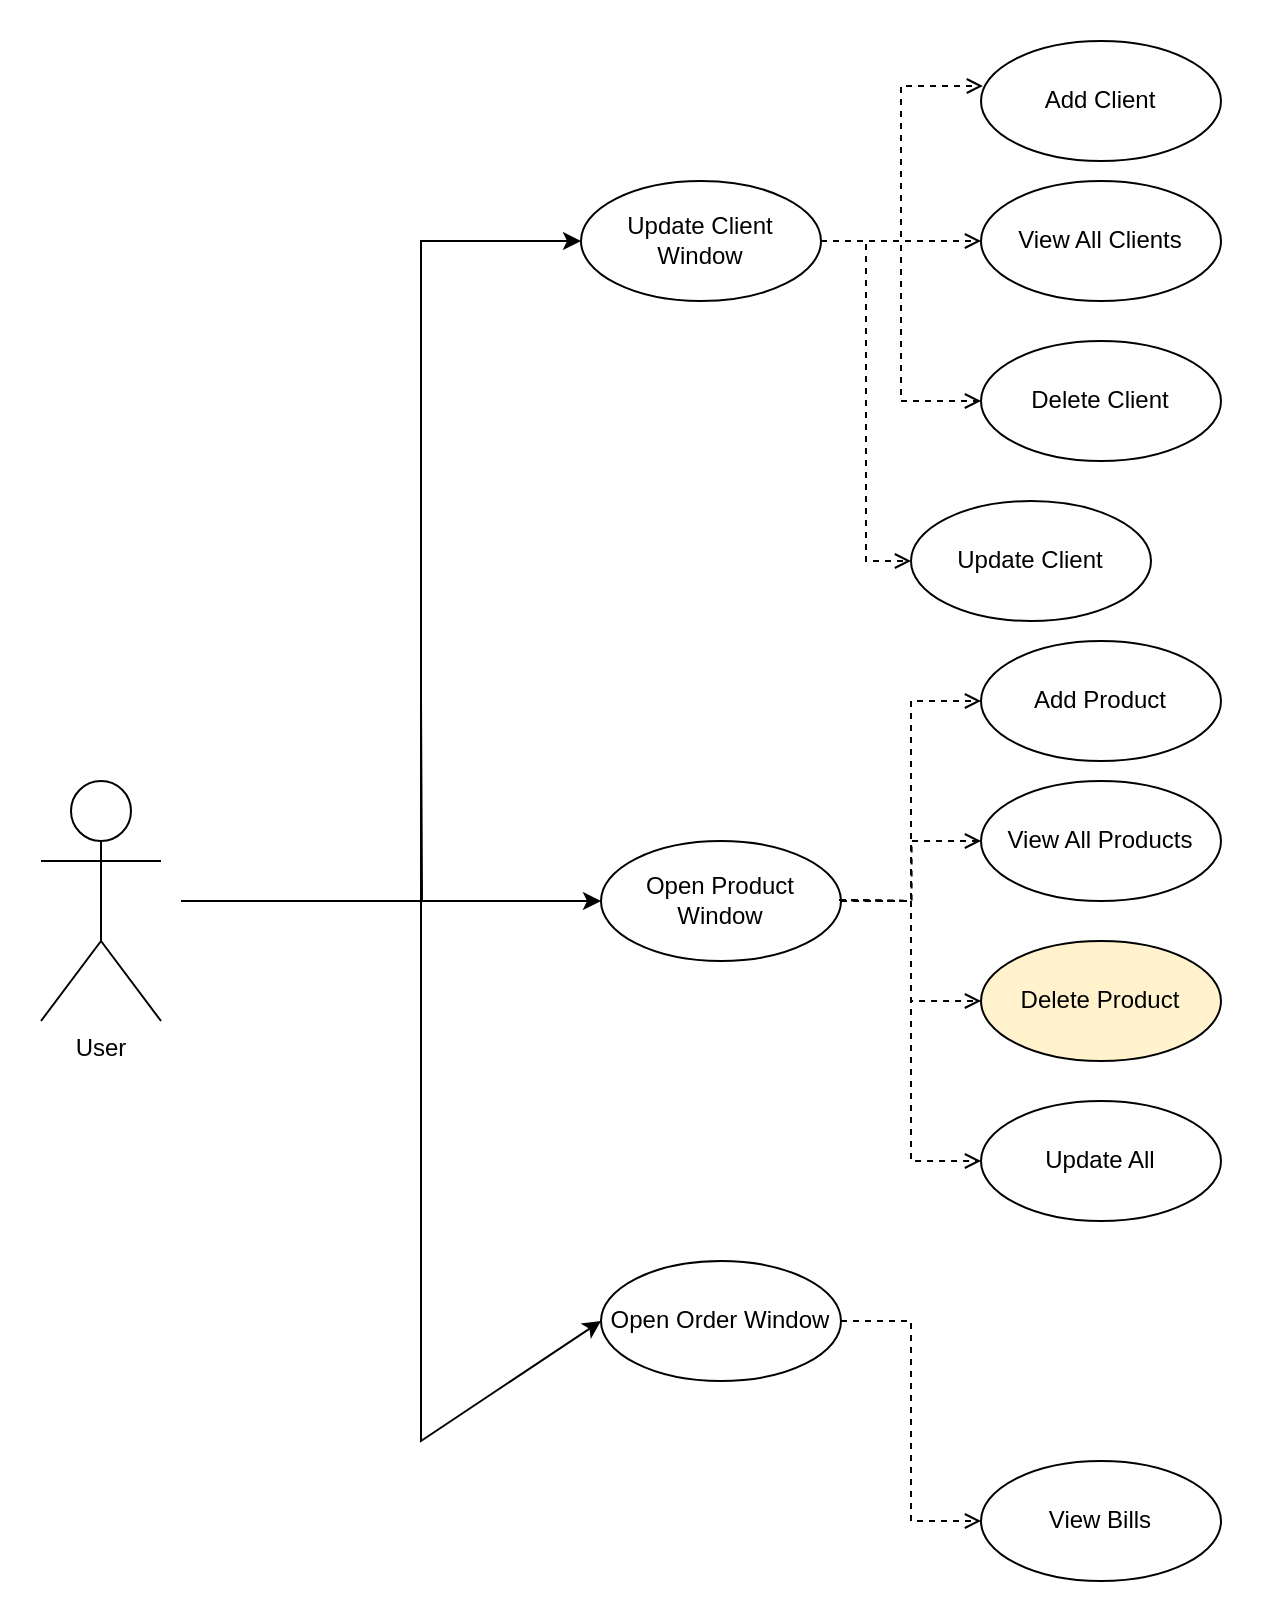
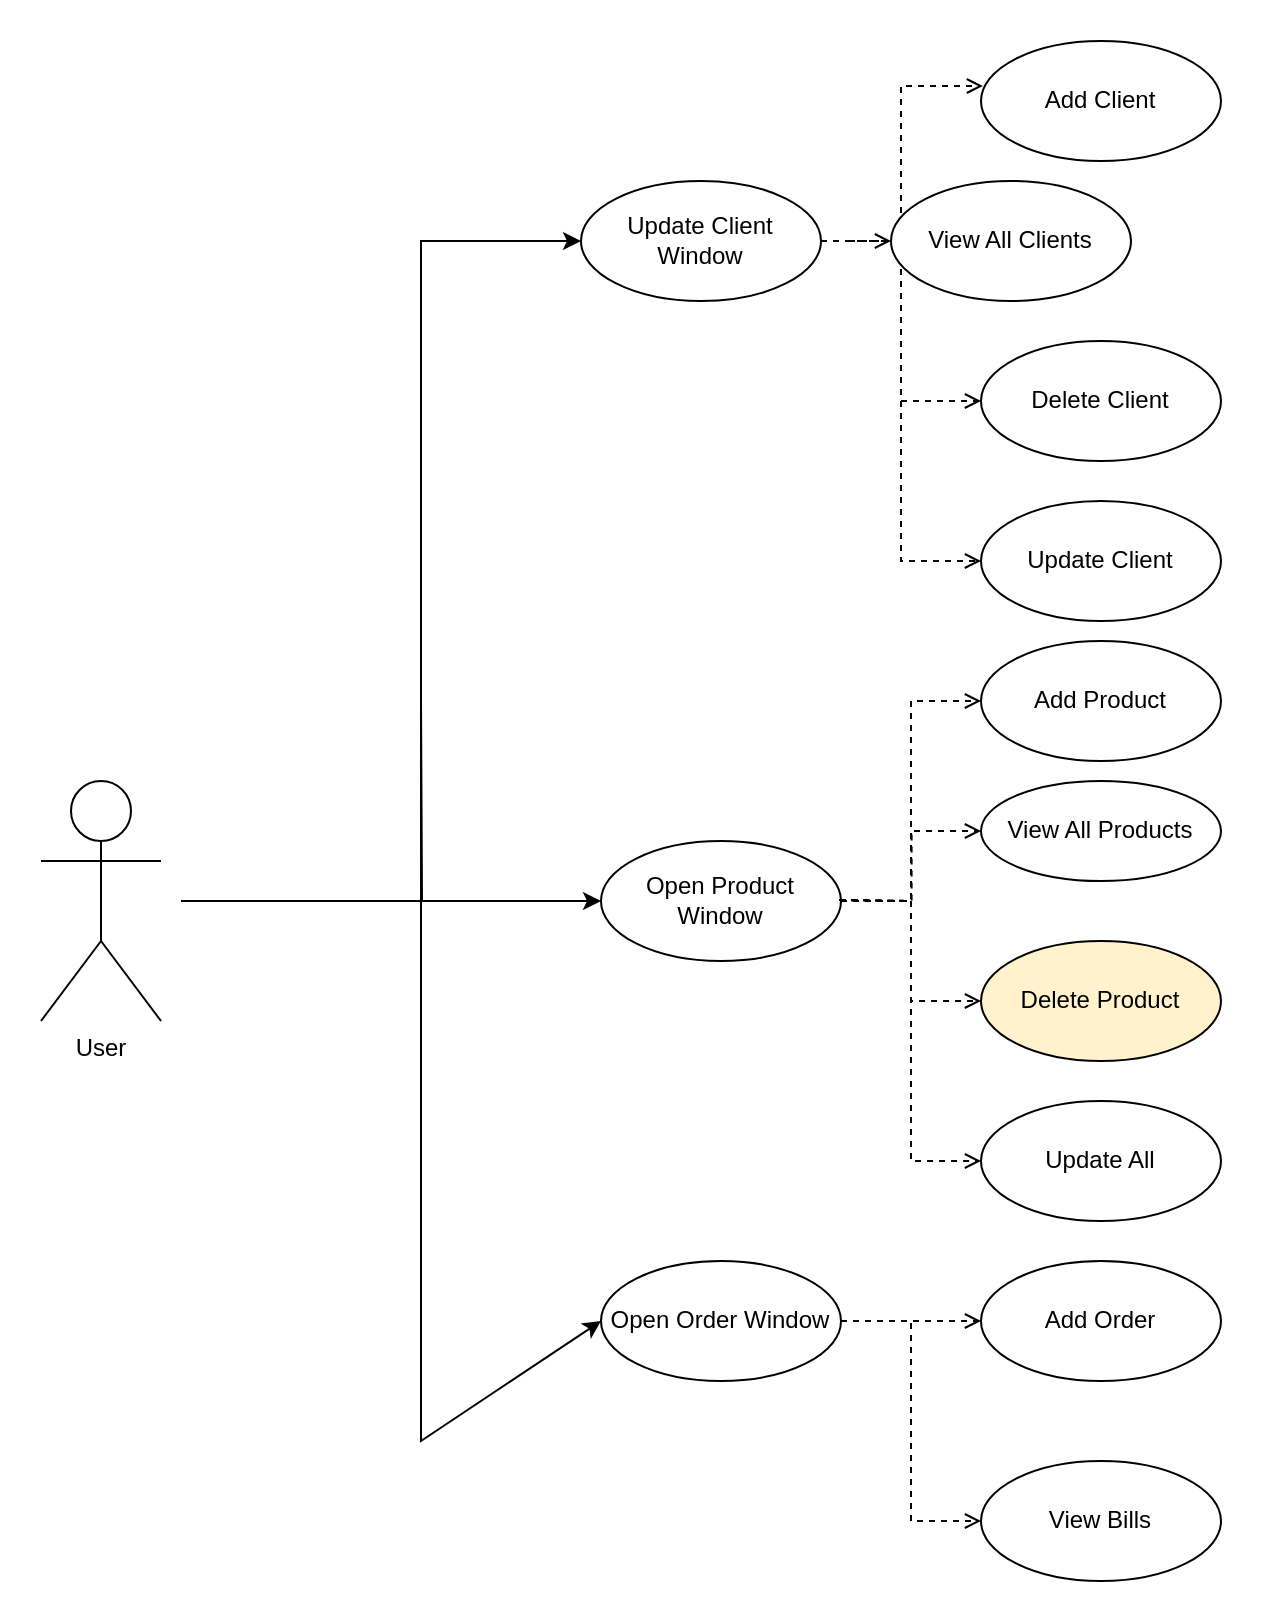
(1101, 241) -> (1011, 241)
(1031, 561) -> (1101, 561)
(1101, 841) -> (1101, 831)
none -> (944, 1321)
none -> (1101, 1321)
